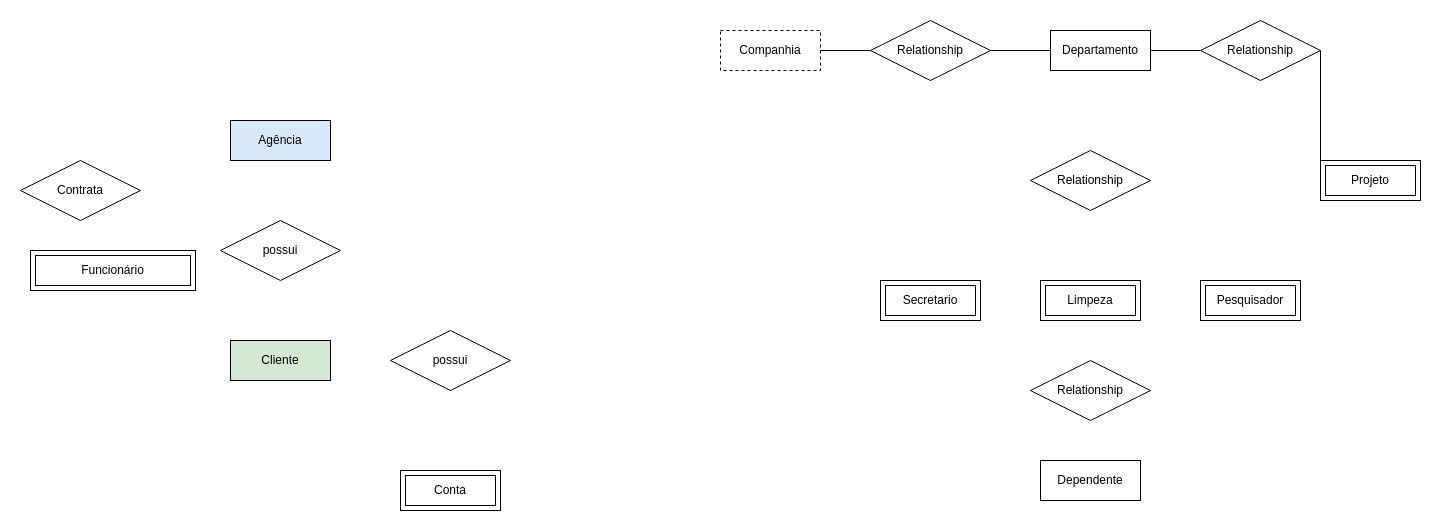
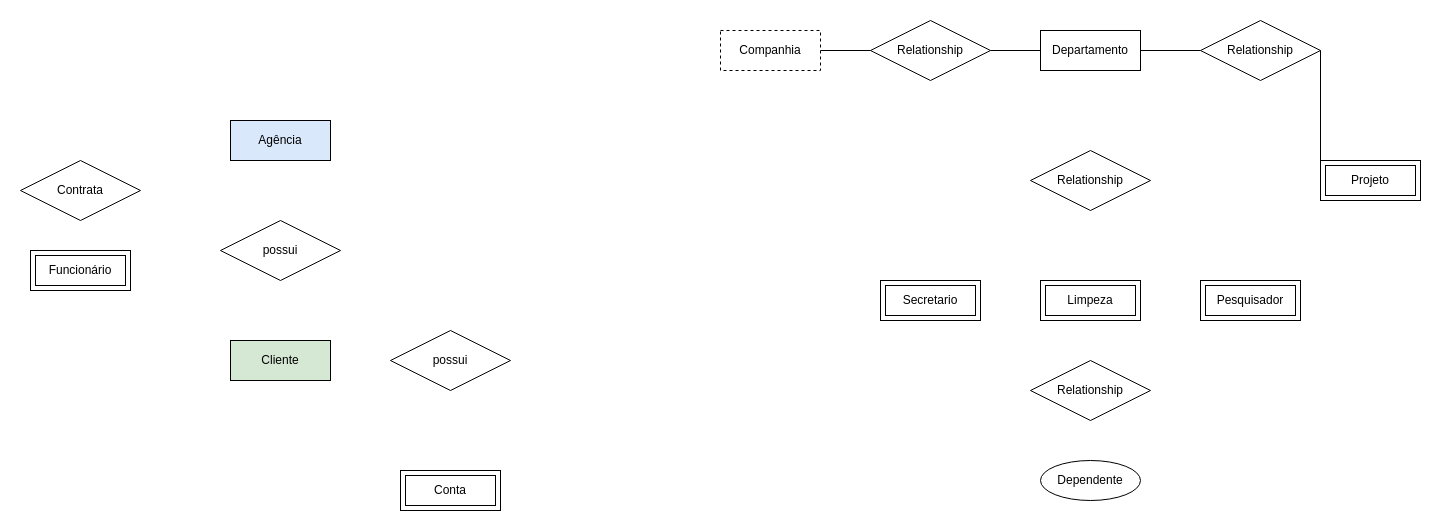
(1101, 51) -> (1091, 51)
(113, 271) -> (81, 271)
(1091, 481) -> (1091, 481)
